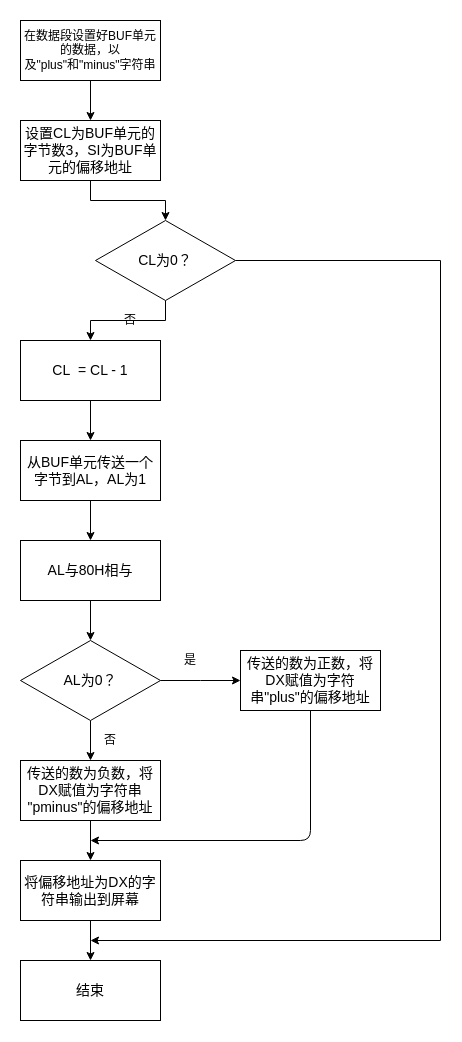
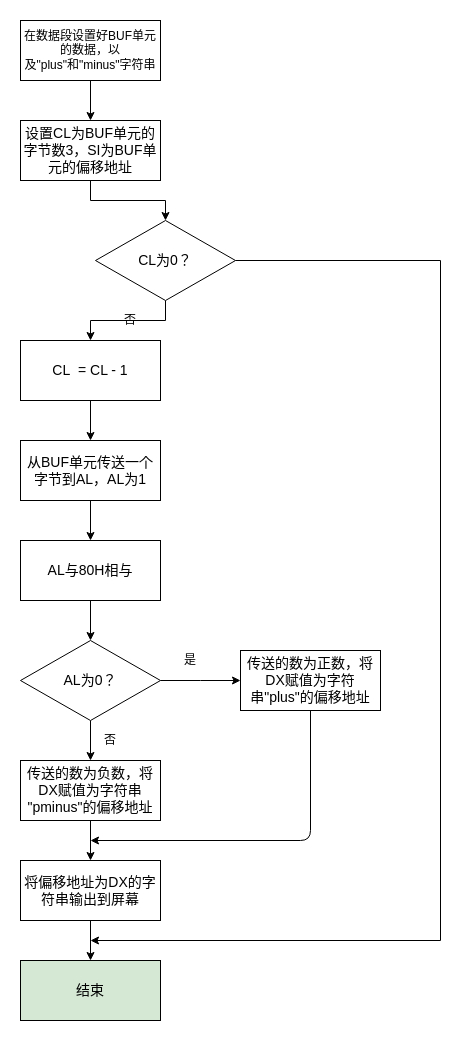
(91, 991) -> (91, 991)
